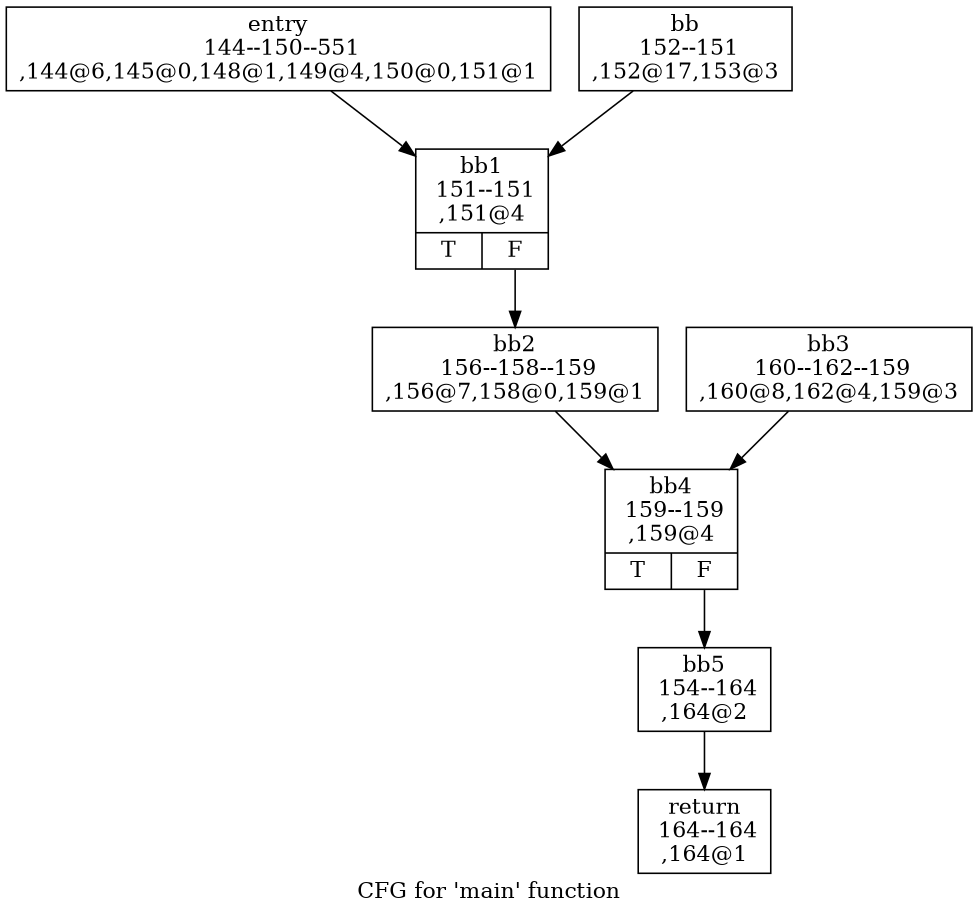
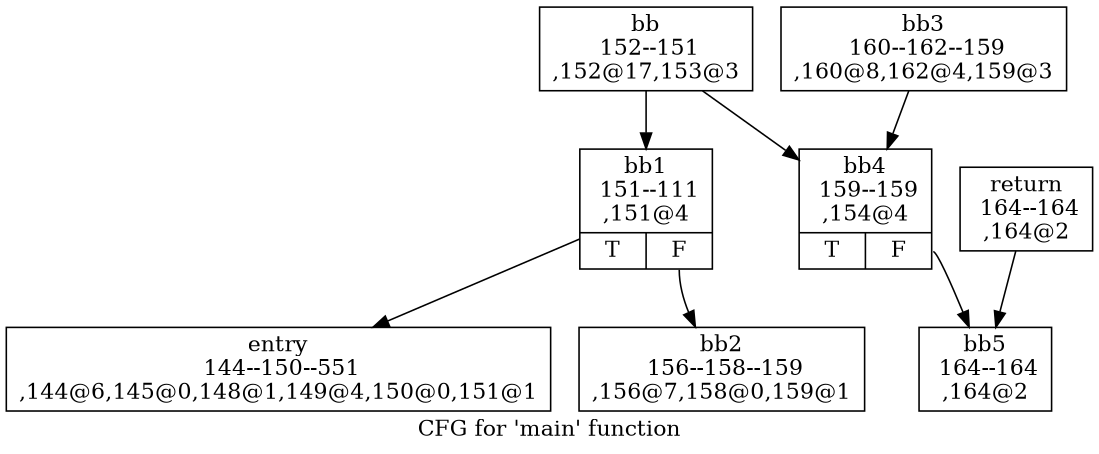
(366, 118) -> (484, 280)
(482, 190) -> (646, 190)
(578, 434) -> (744, 121)
(671, 534) -> (865, 214)
(704, 689) -> (985, 368)
(704, 753) -> (1008, 281)
(704, 854) -> (1026, 232)
